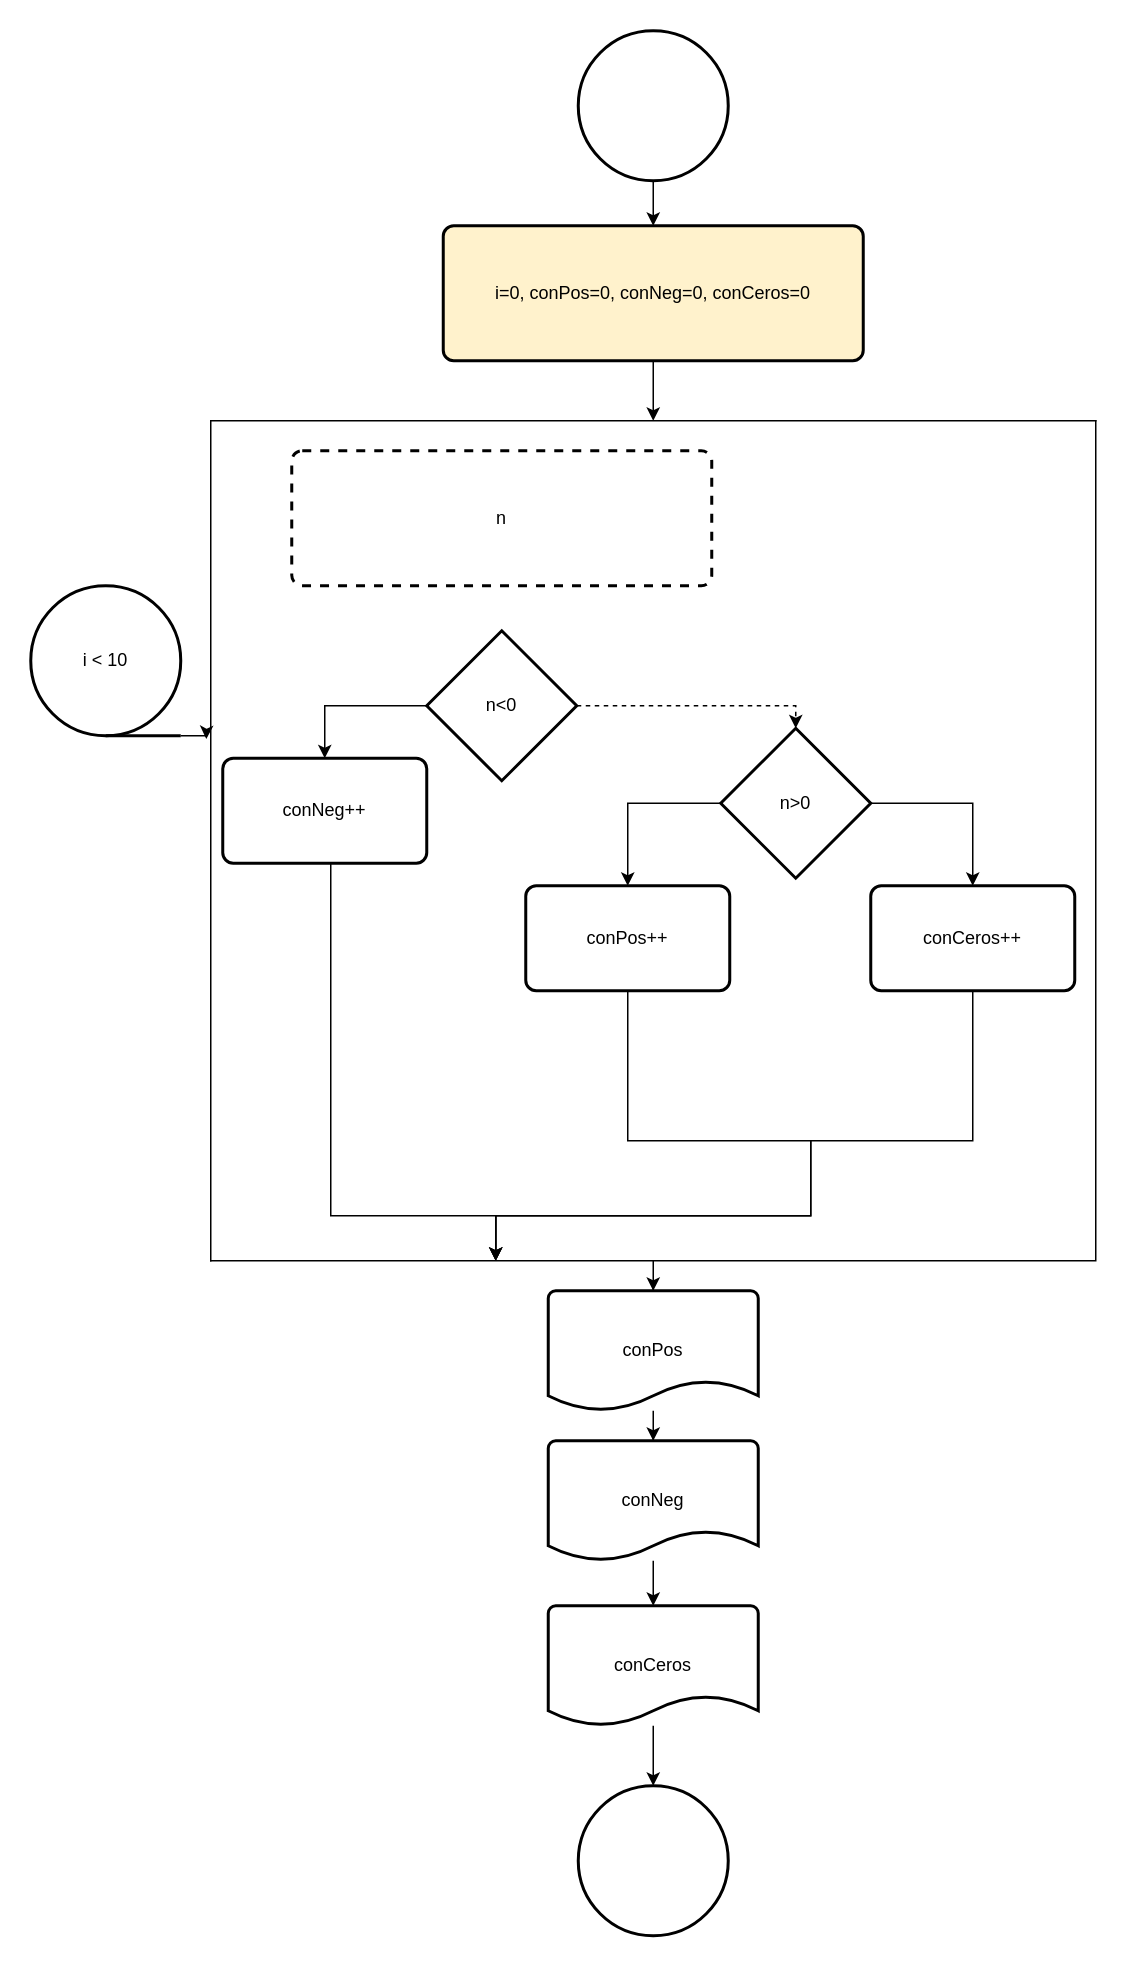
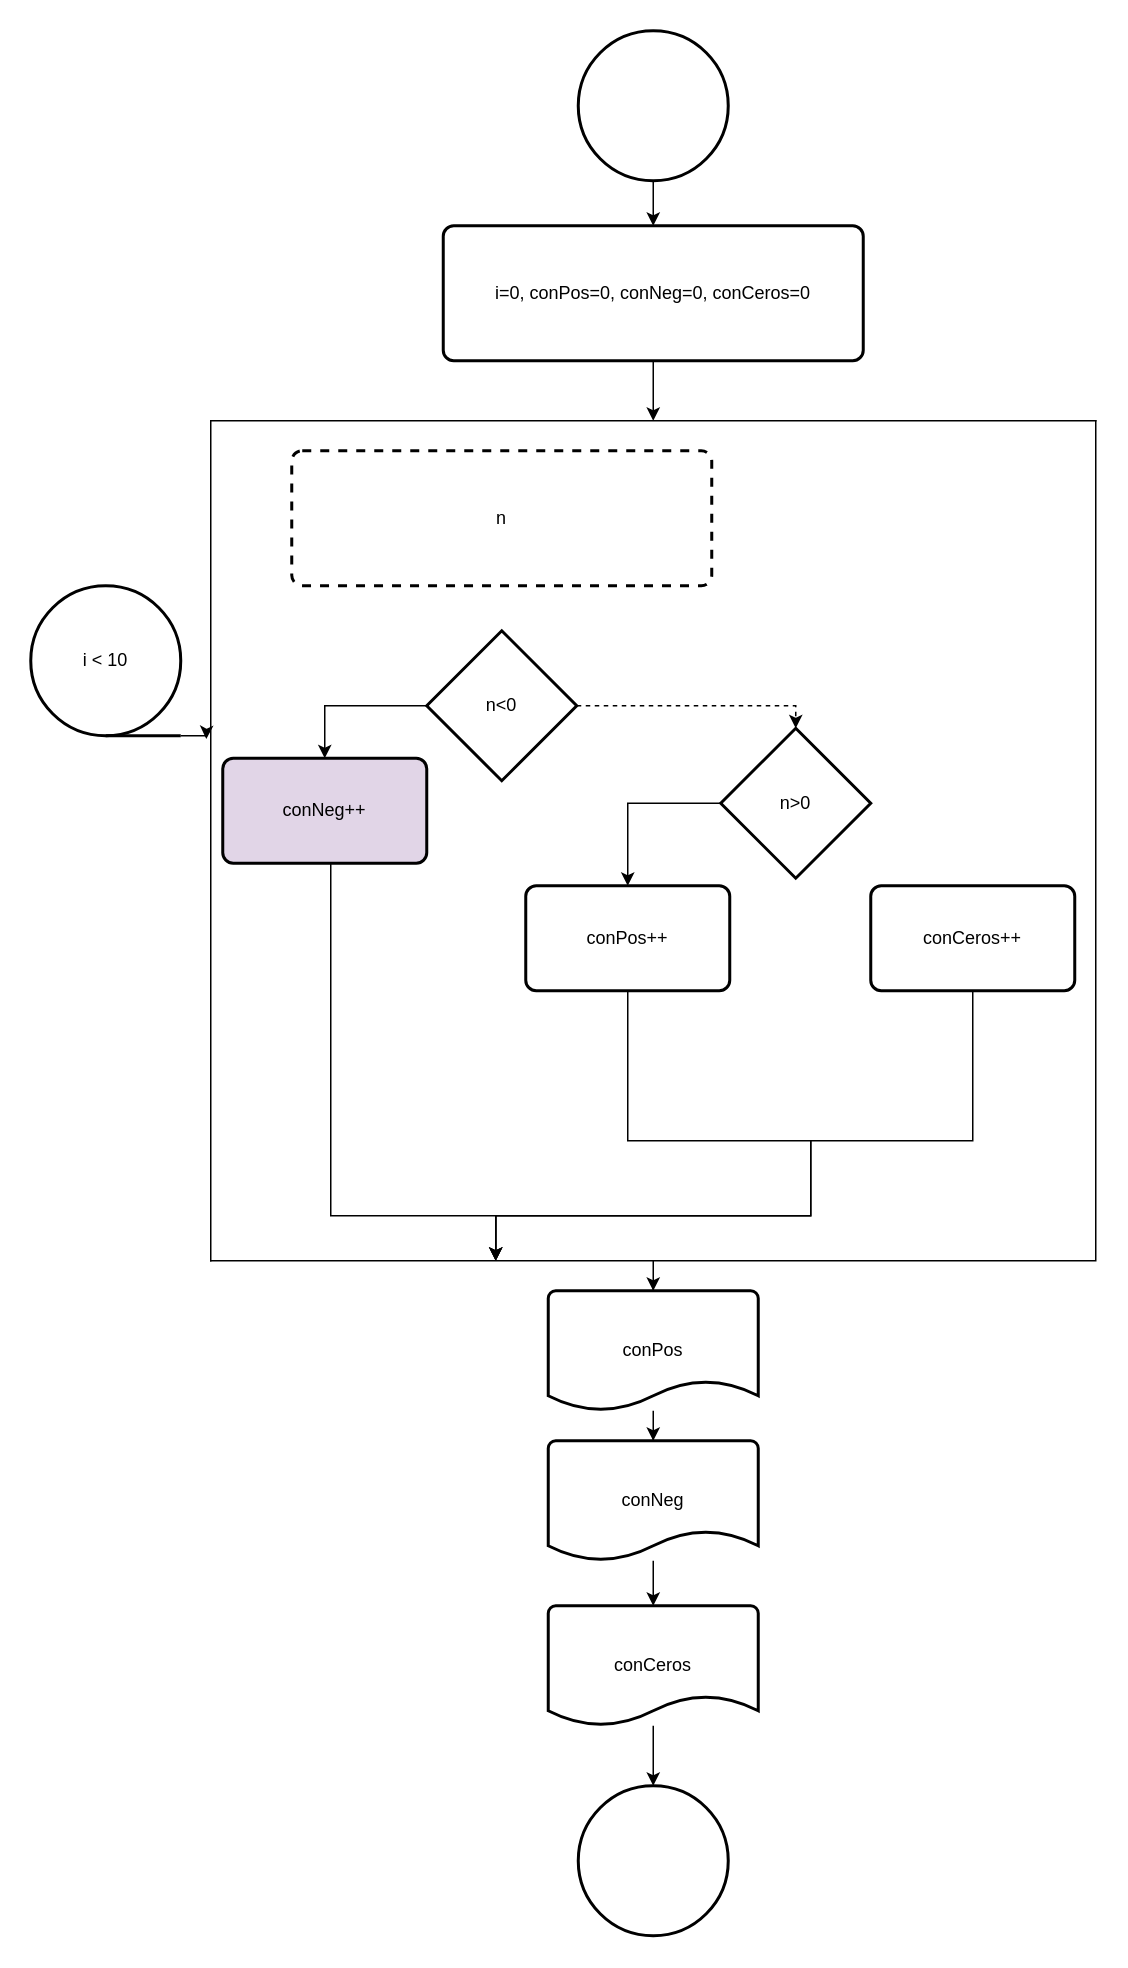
(653, 293) -> (653, 293)
(958, 803) -> none
(325, 811) -> (325, 811)
